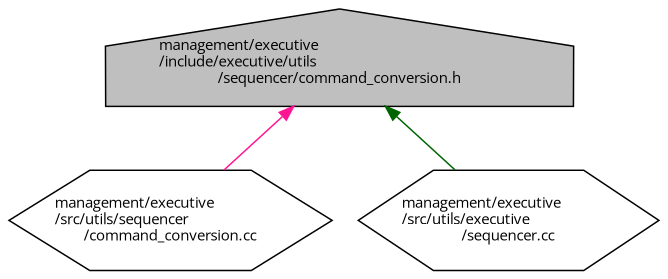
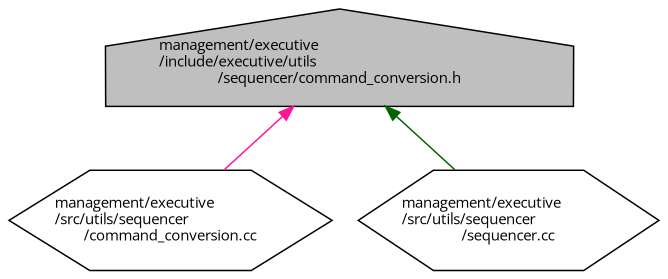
(509, 220) -> (509, 220)
